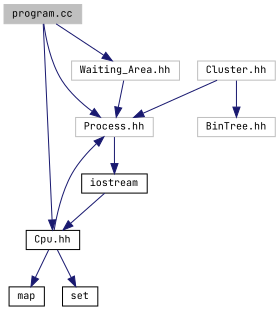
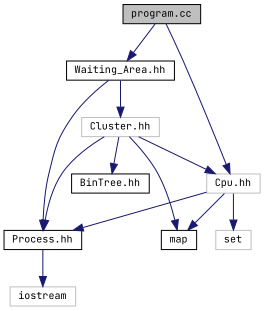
(43, 14) -> (162, 14)
(126, 71) -> (120, 71)
(58, 73) -> none
none -> (120, 94)
(114, 127) -> (43, 240)
(236, 127) -> (110, 184)
none -> (159, 175)
(114, 184) -> (43, 296)
(88, 208) -> (172, 153)
(53, 240) -> (233, 184)
(80, 296) -> (233, 240)
